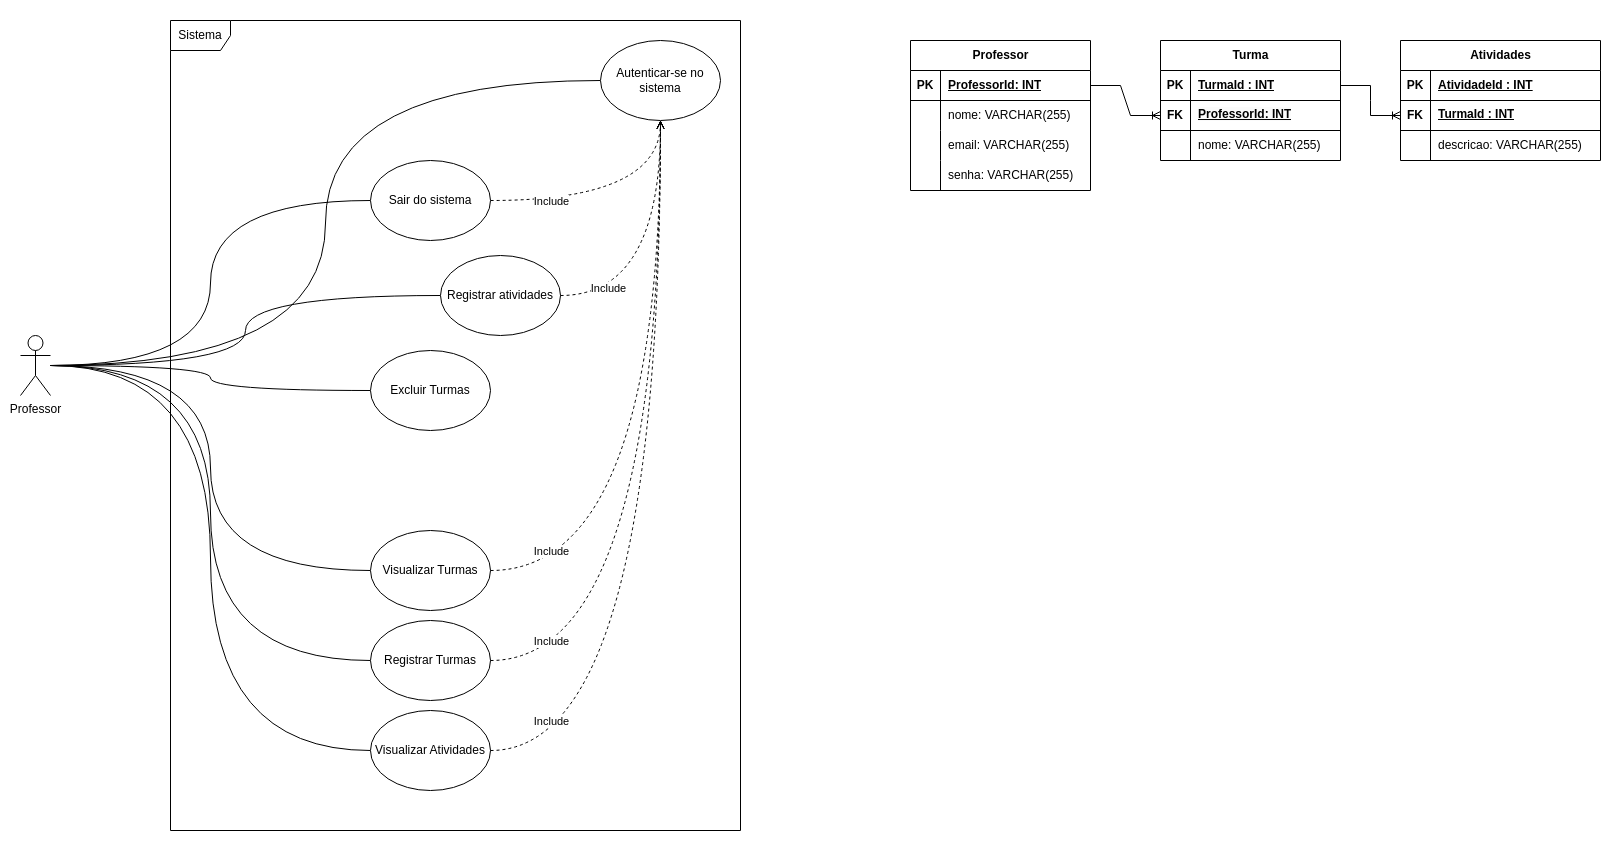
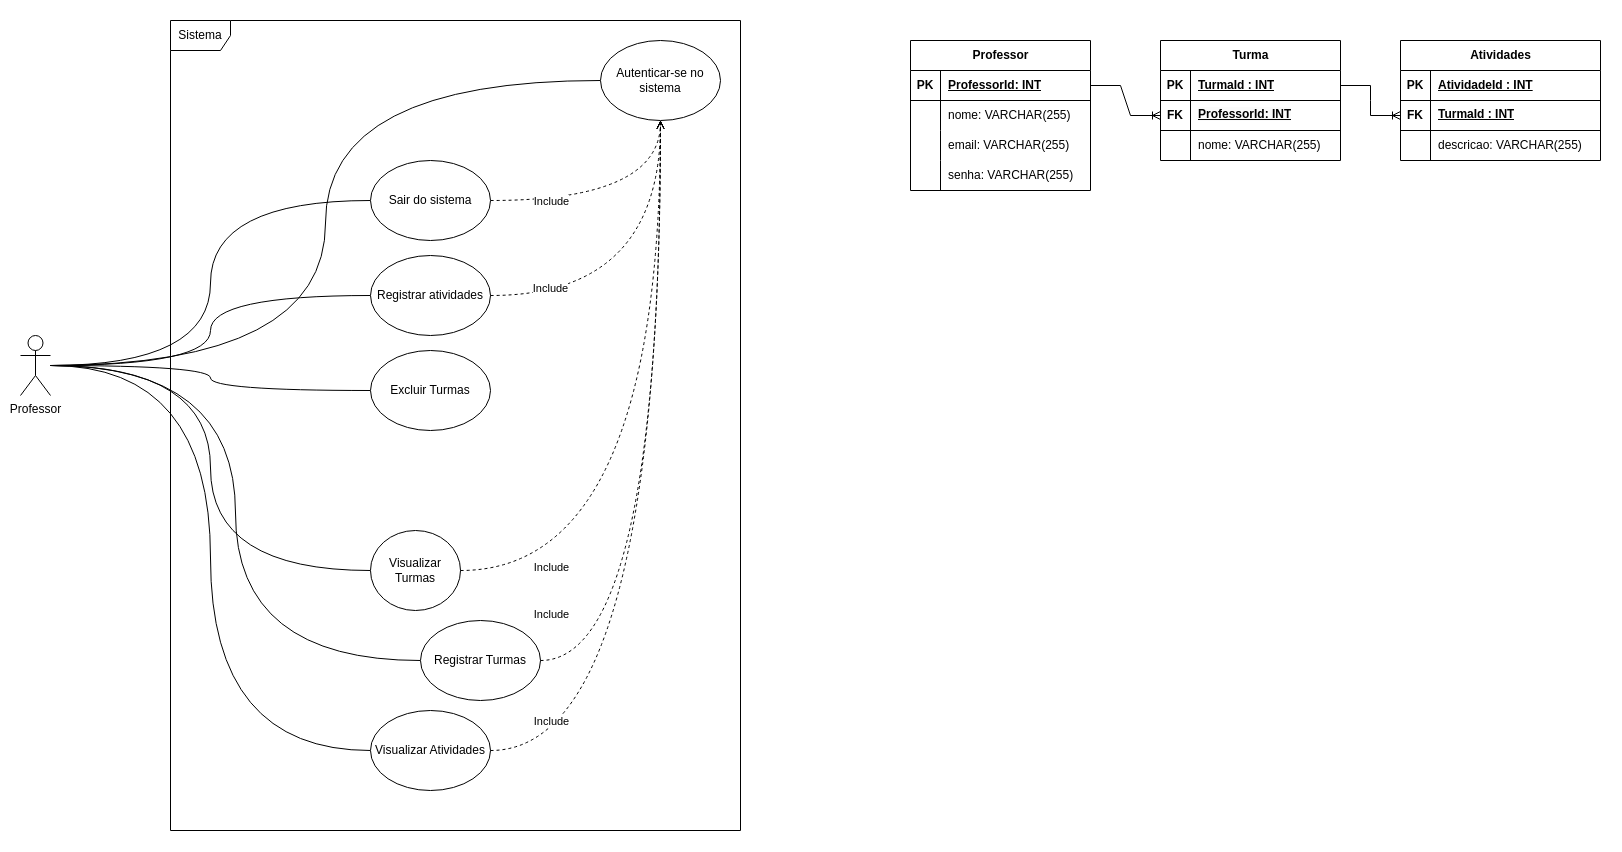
(501, 296) -> (431, 296)
(431, 571) -> (416, 571)
(431, 661) -> (481, 661)
